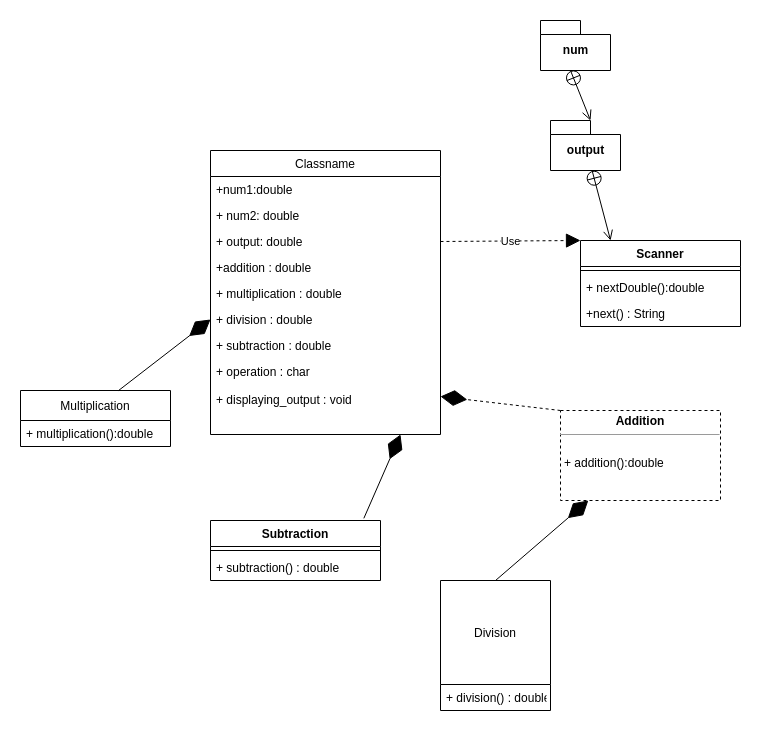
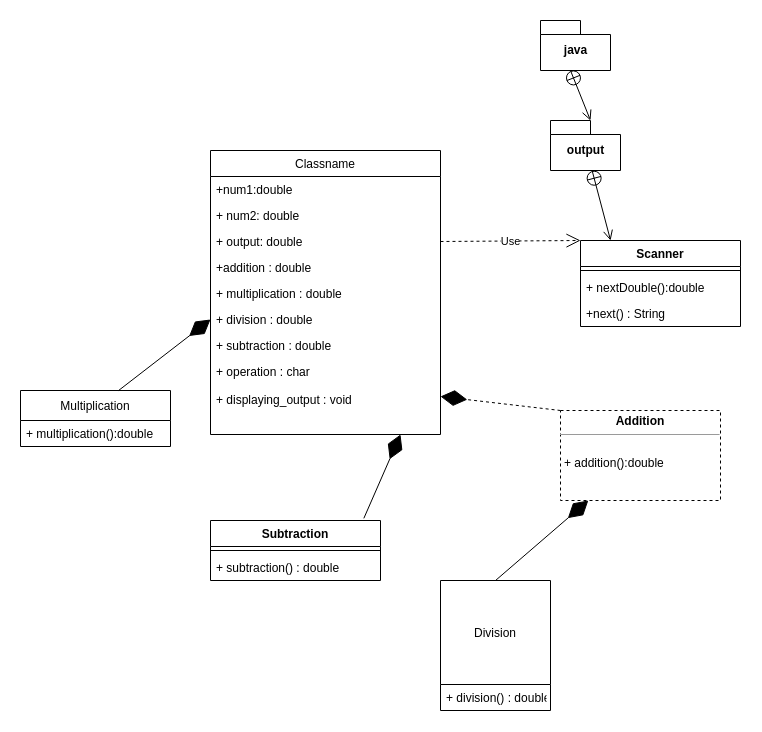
(576, 51) -> (576, 51)
(565, 241) -> (571, 241)
